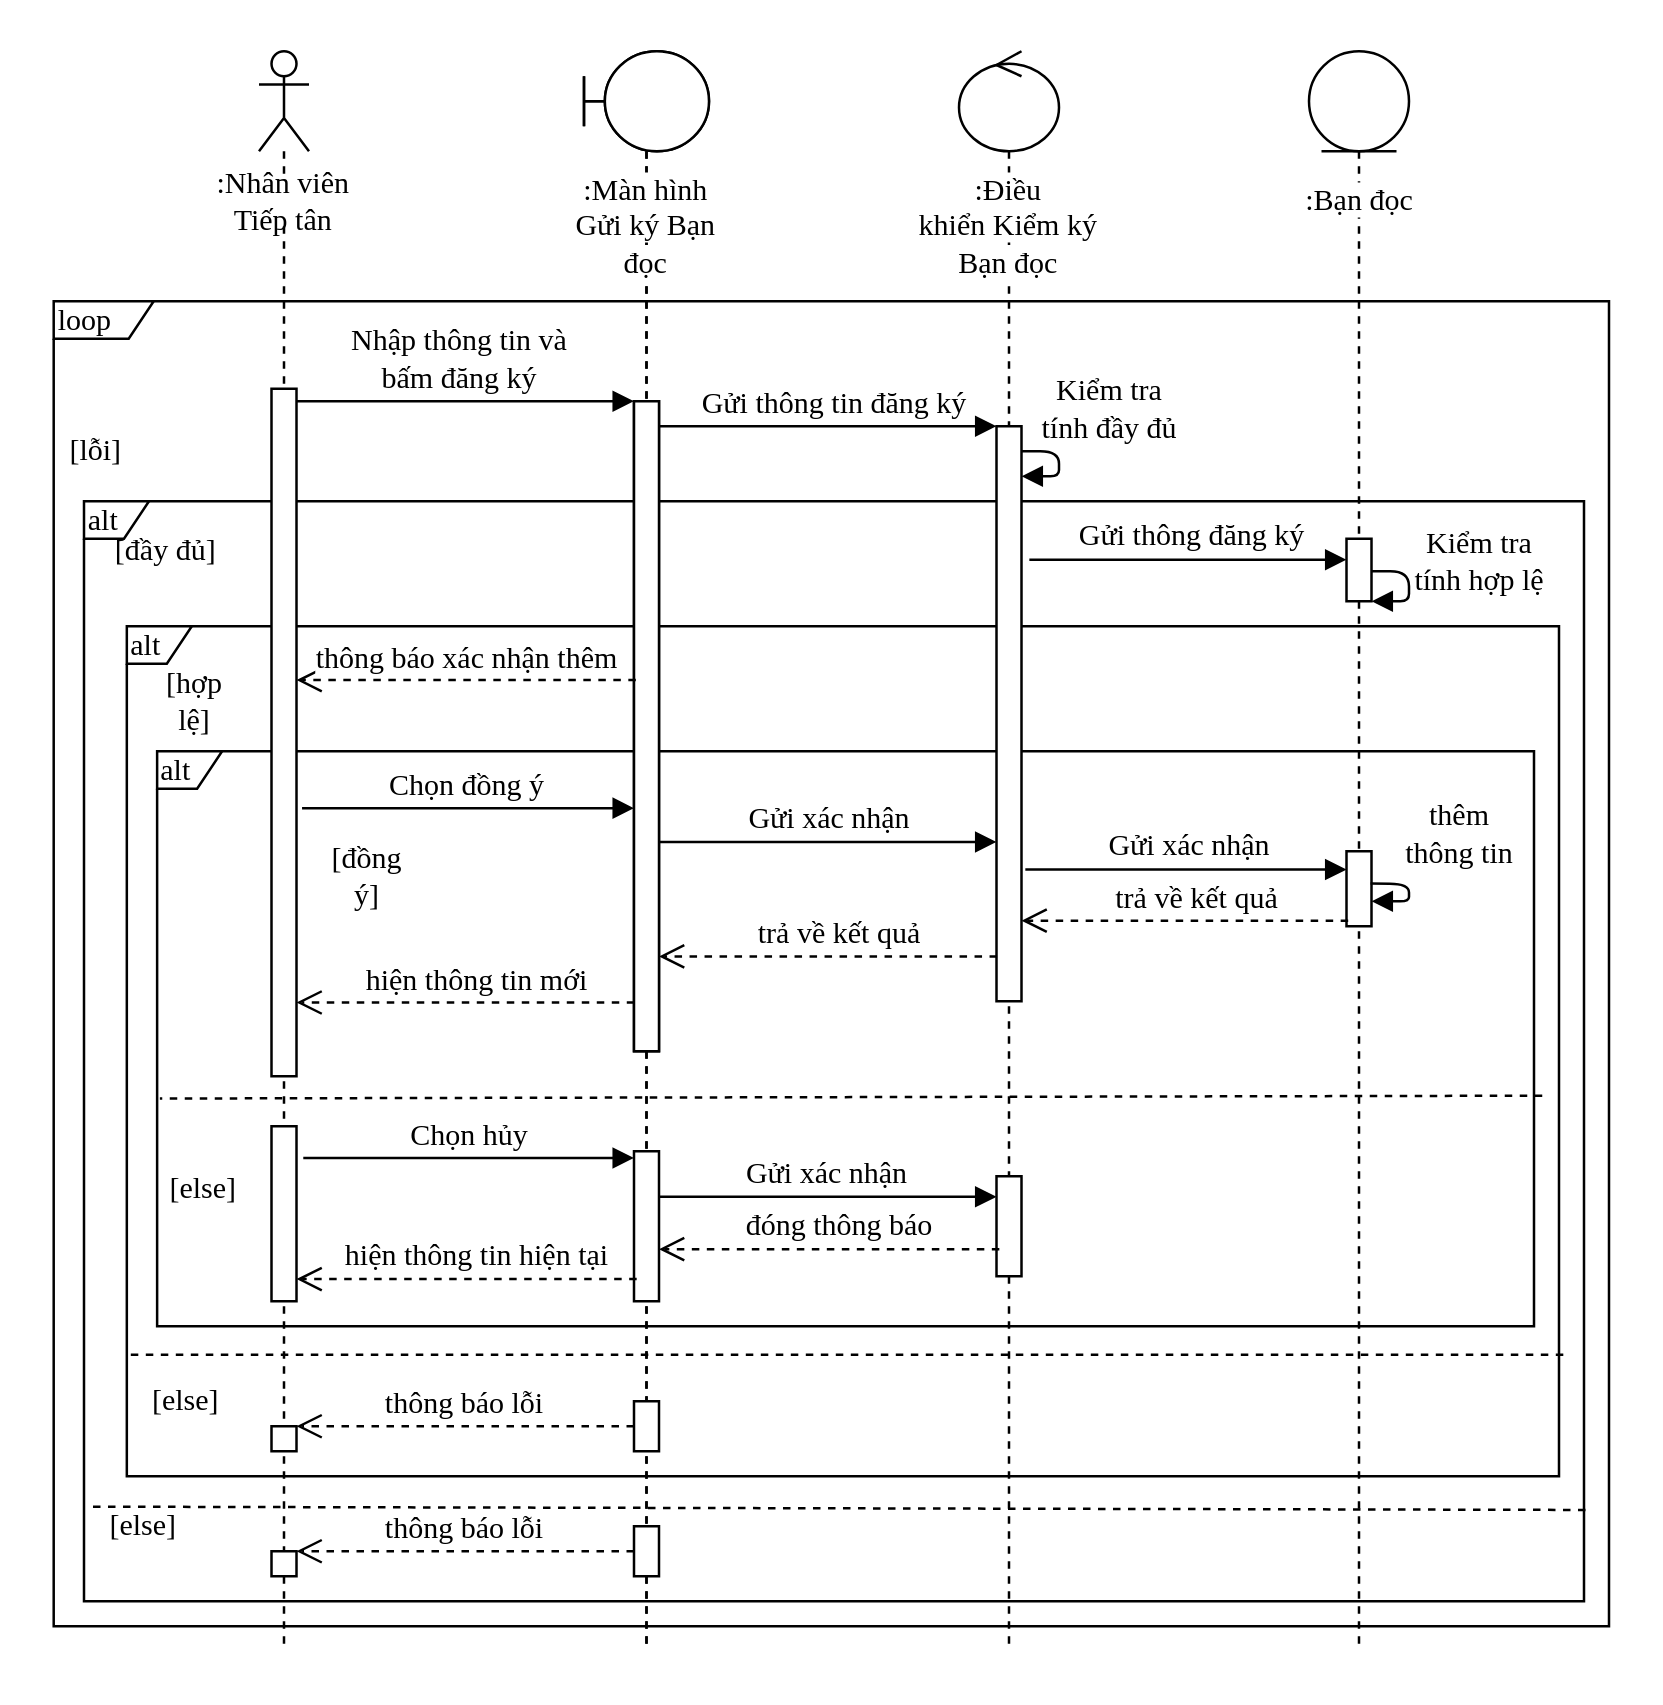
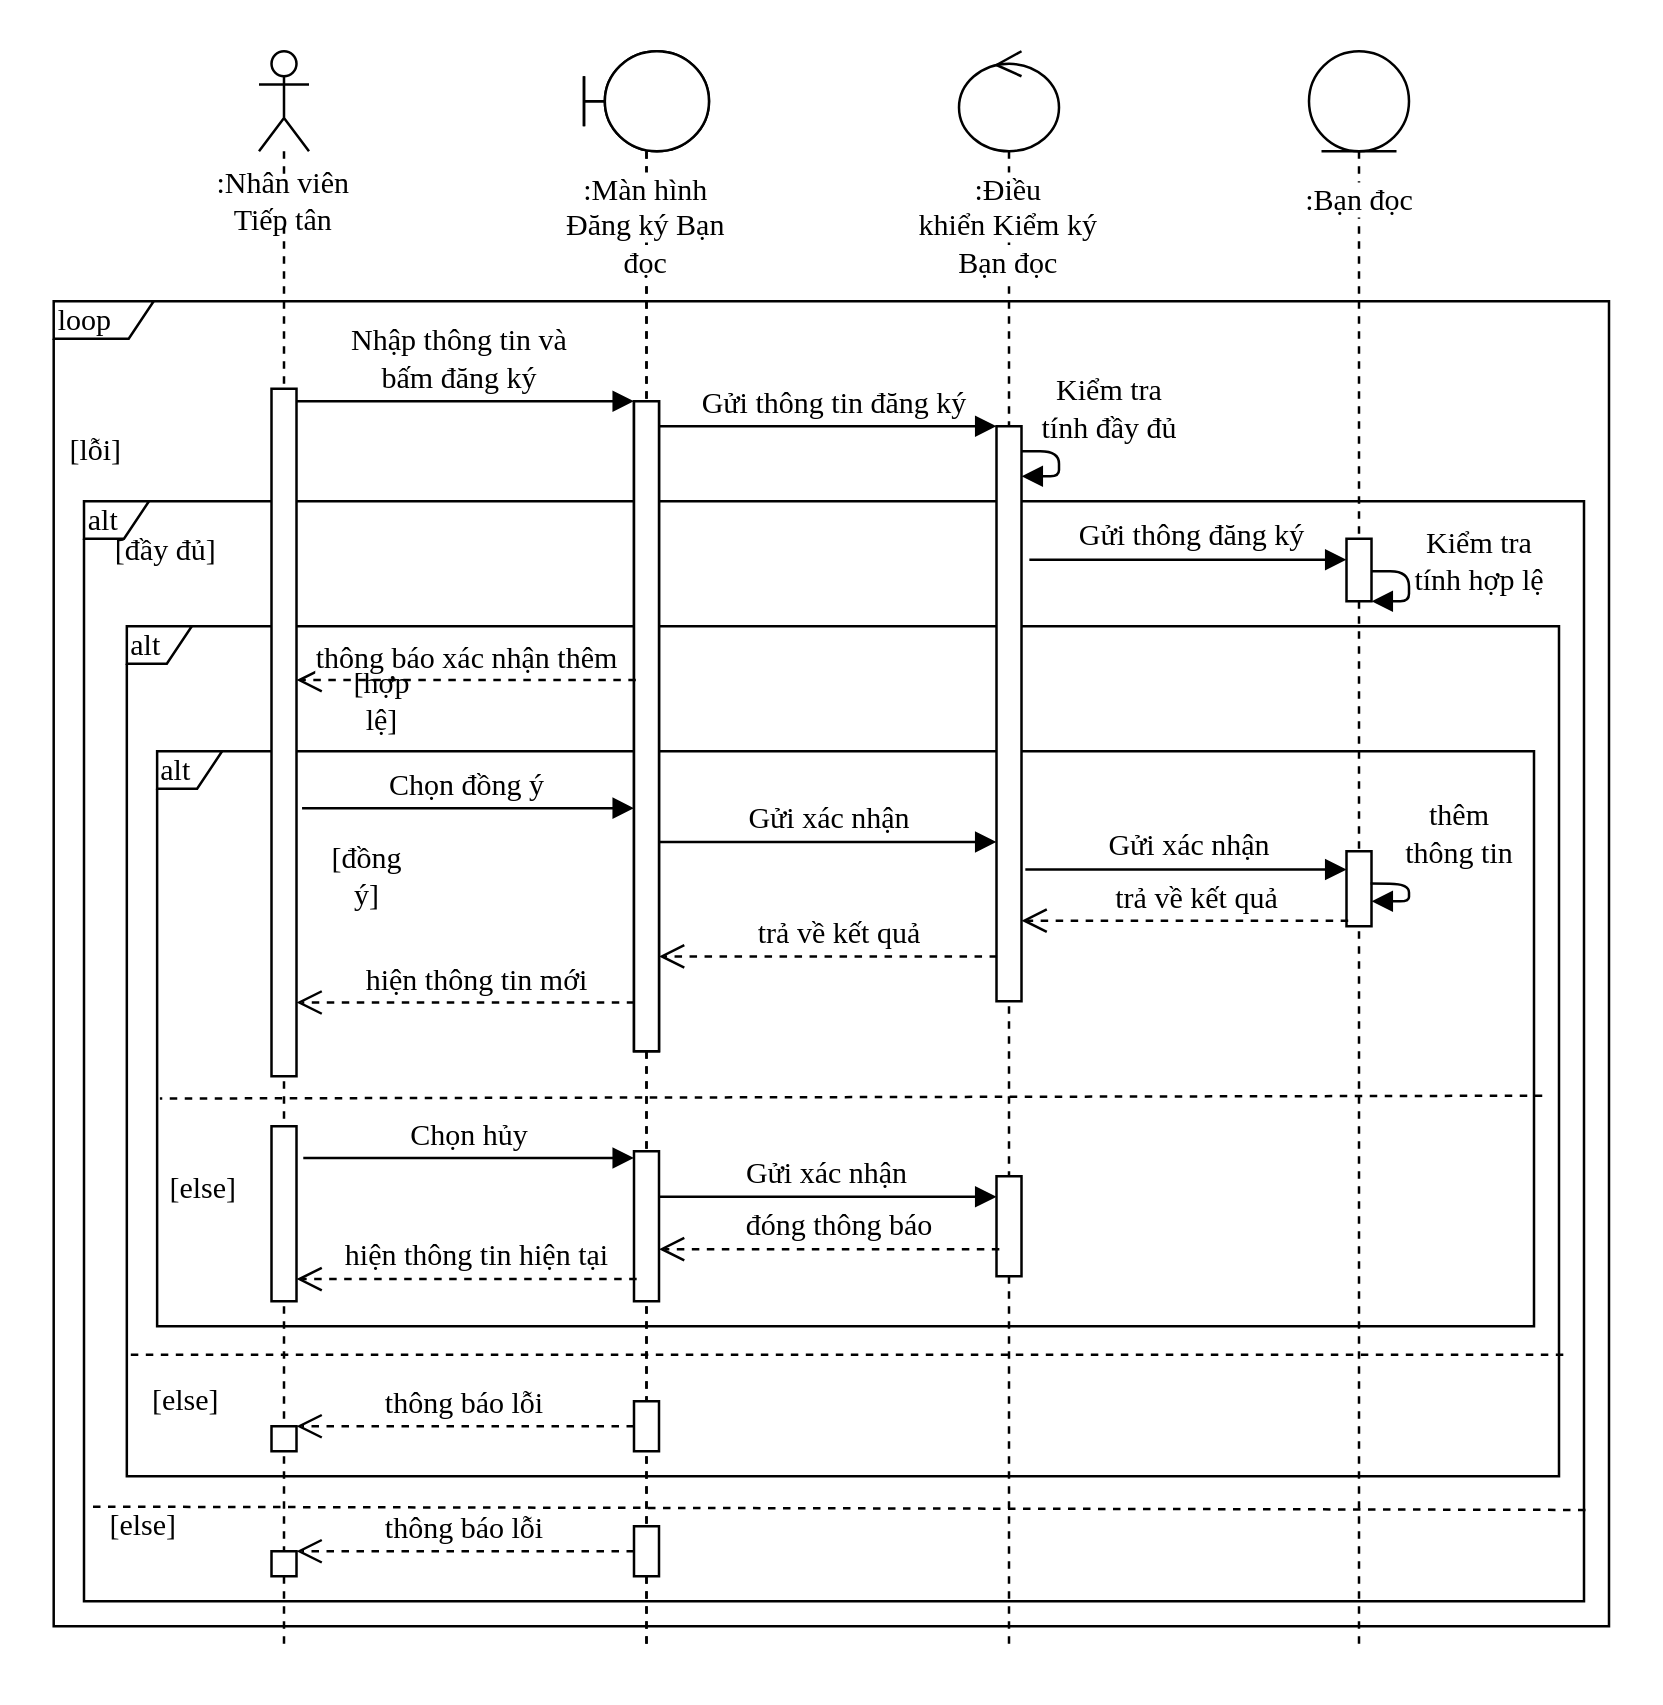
(646, 226) -> (646, 226)
(195, 701) -> (383, 701)
